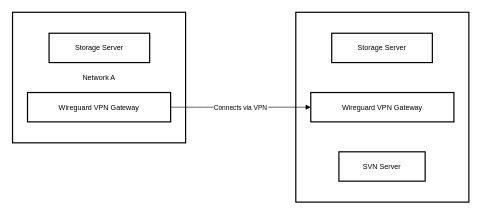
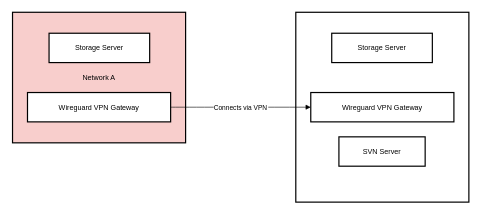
(99, 78) -> (99, 78)
(383, 167) -> (383, 152)
